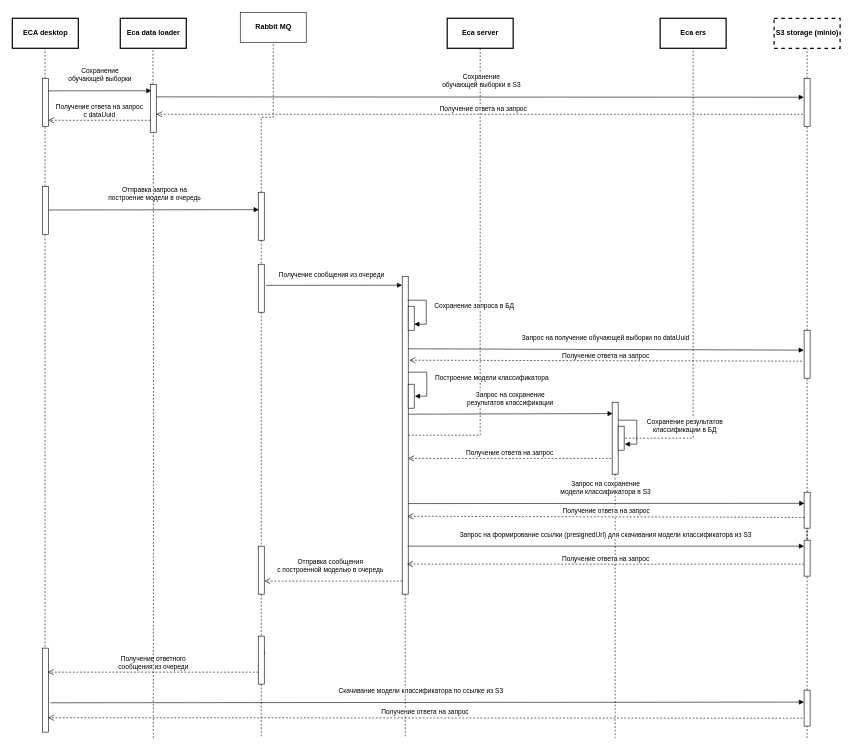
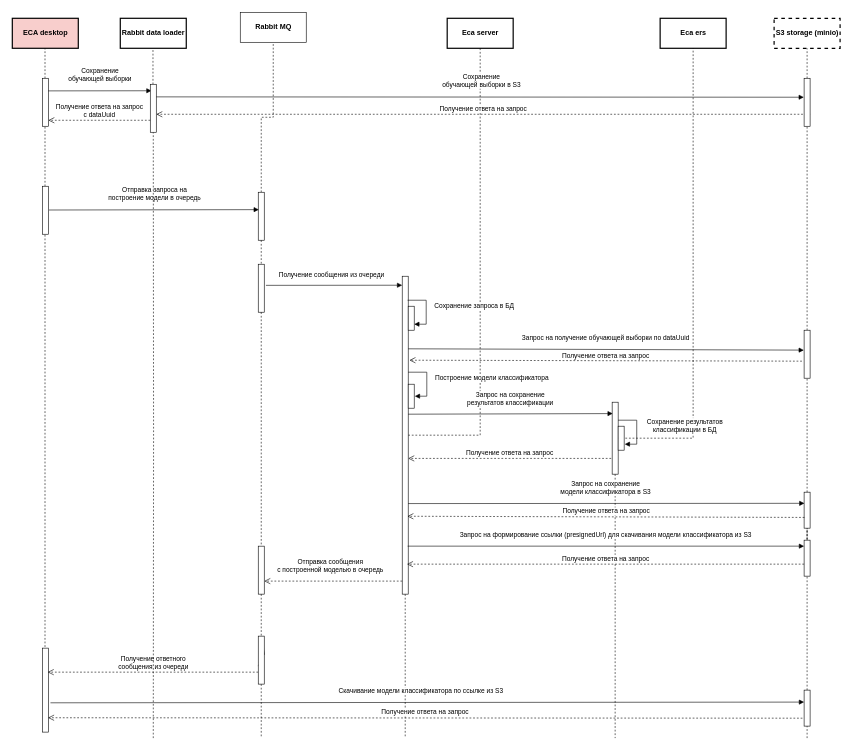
(45, 33) -> (45, 33)
(154, 33) -> (154, 33)
